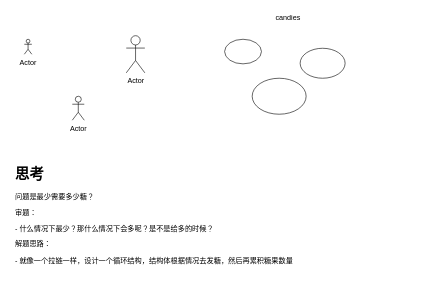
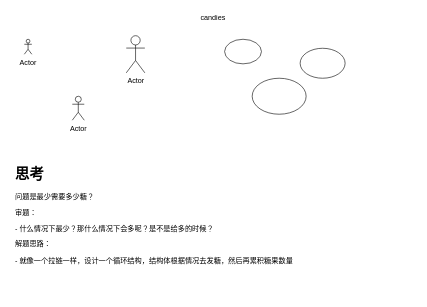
(288, 18) -> (213, 18)
